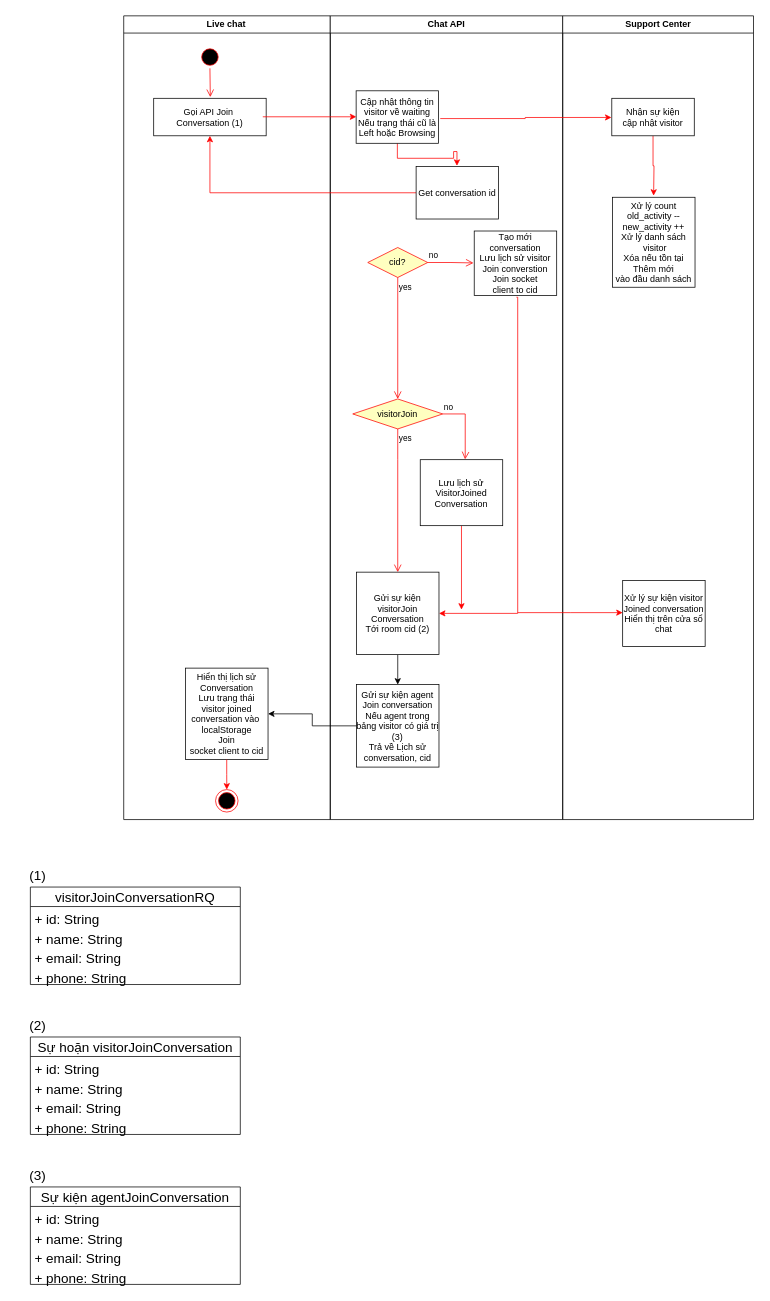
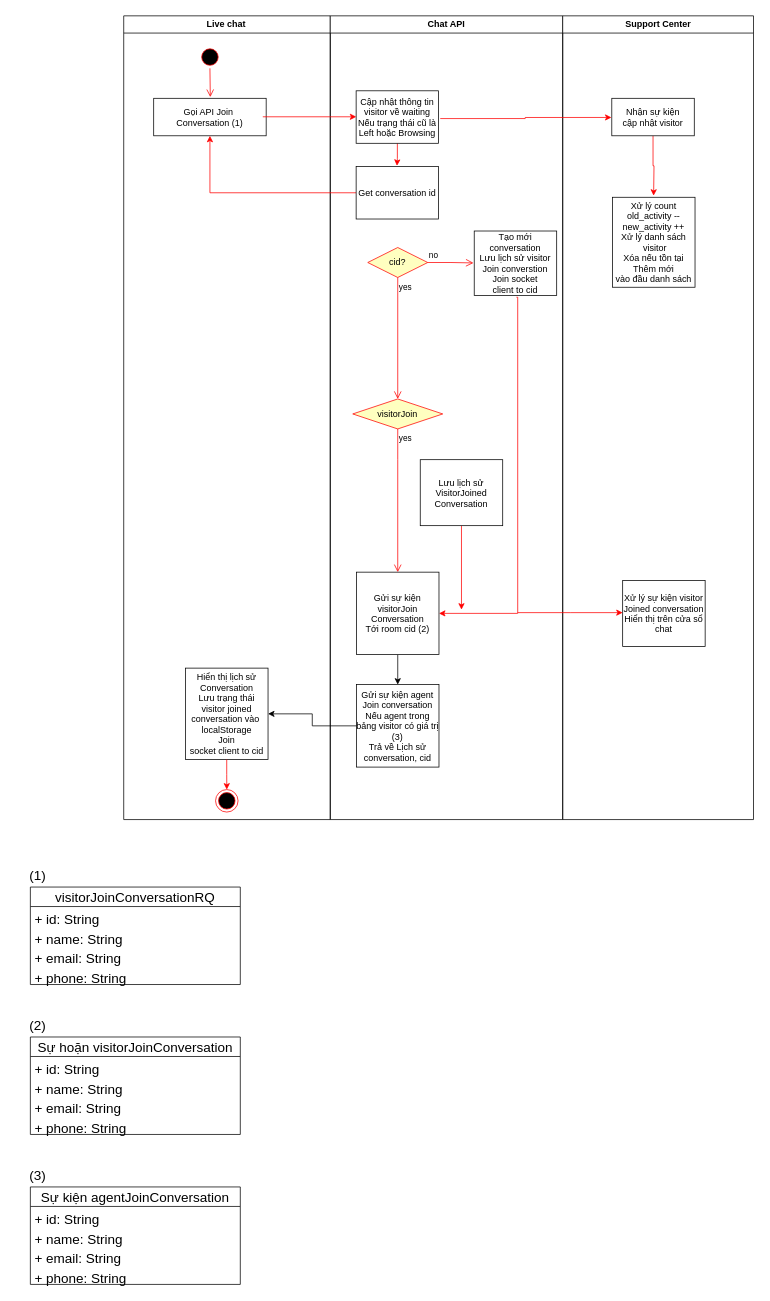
(458, 192) -> (398, 192)
(465, 425) -> none
